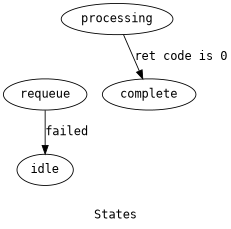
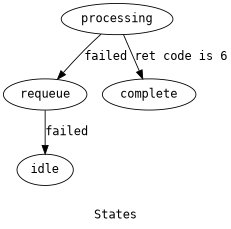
none -> (82, 53)
(181, 57) -> (181, 57)
